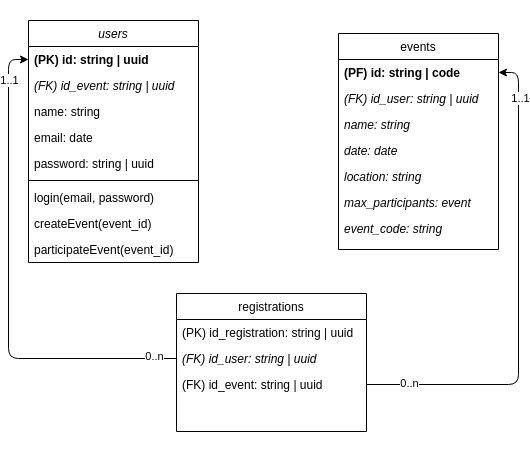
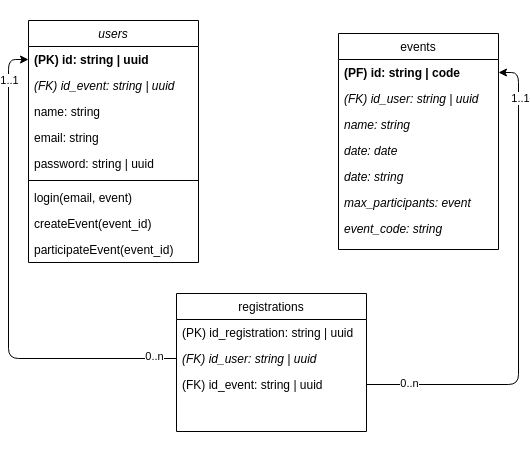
(65, 138) -> (70, 138)
(390, 177) -> (380, 177)
(99, 198) -> (88, 198)
